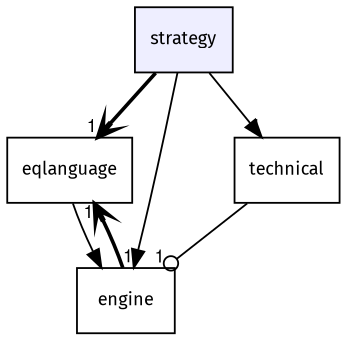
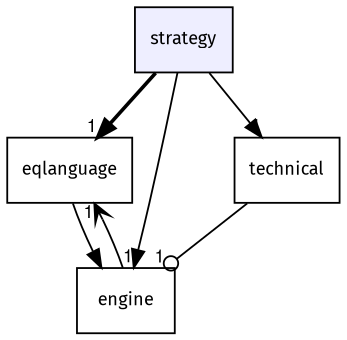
(133, 98) -> (133, 98)
(113, 243) -> (113, 243)
